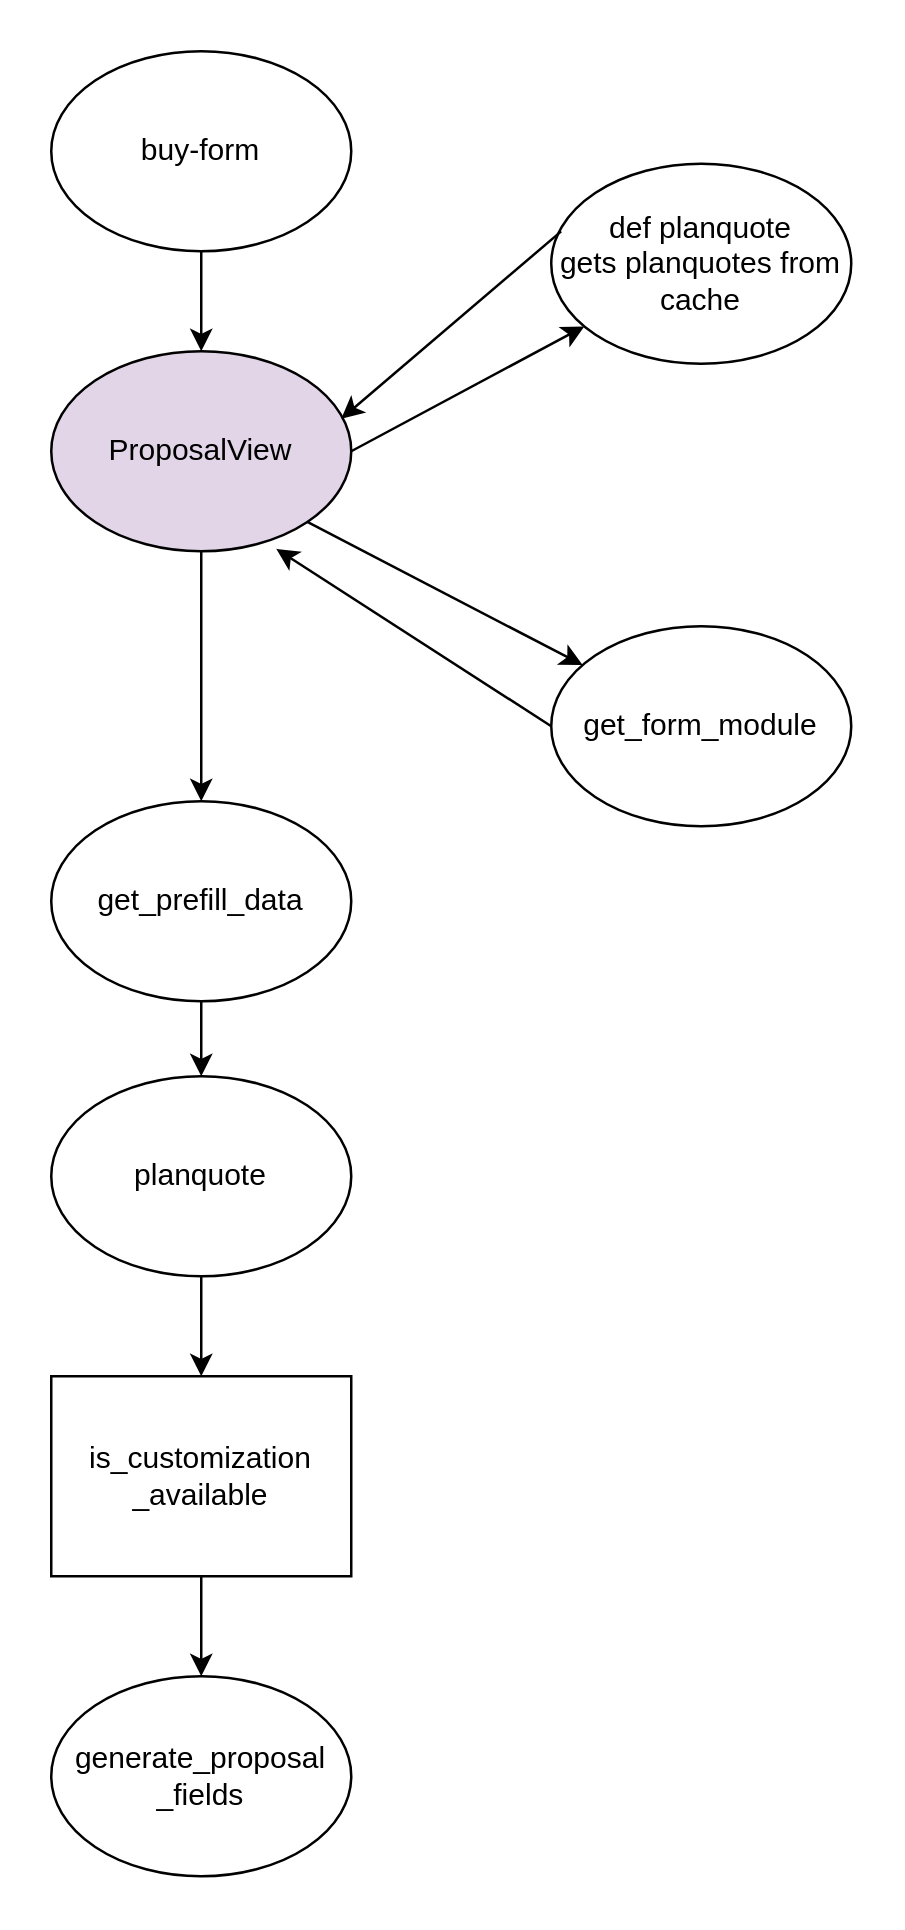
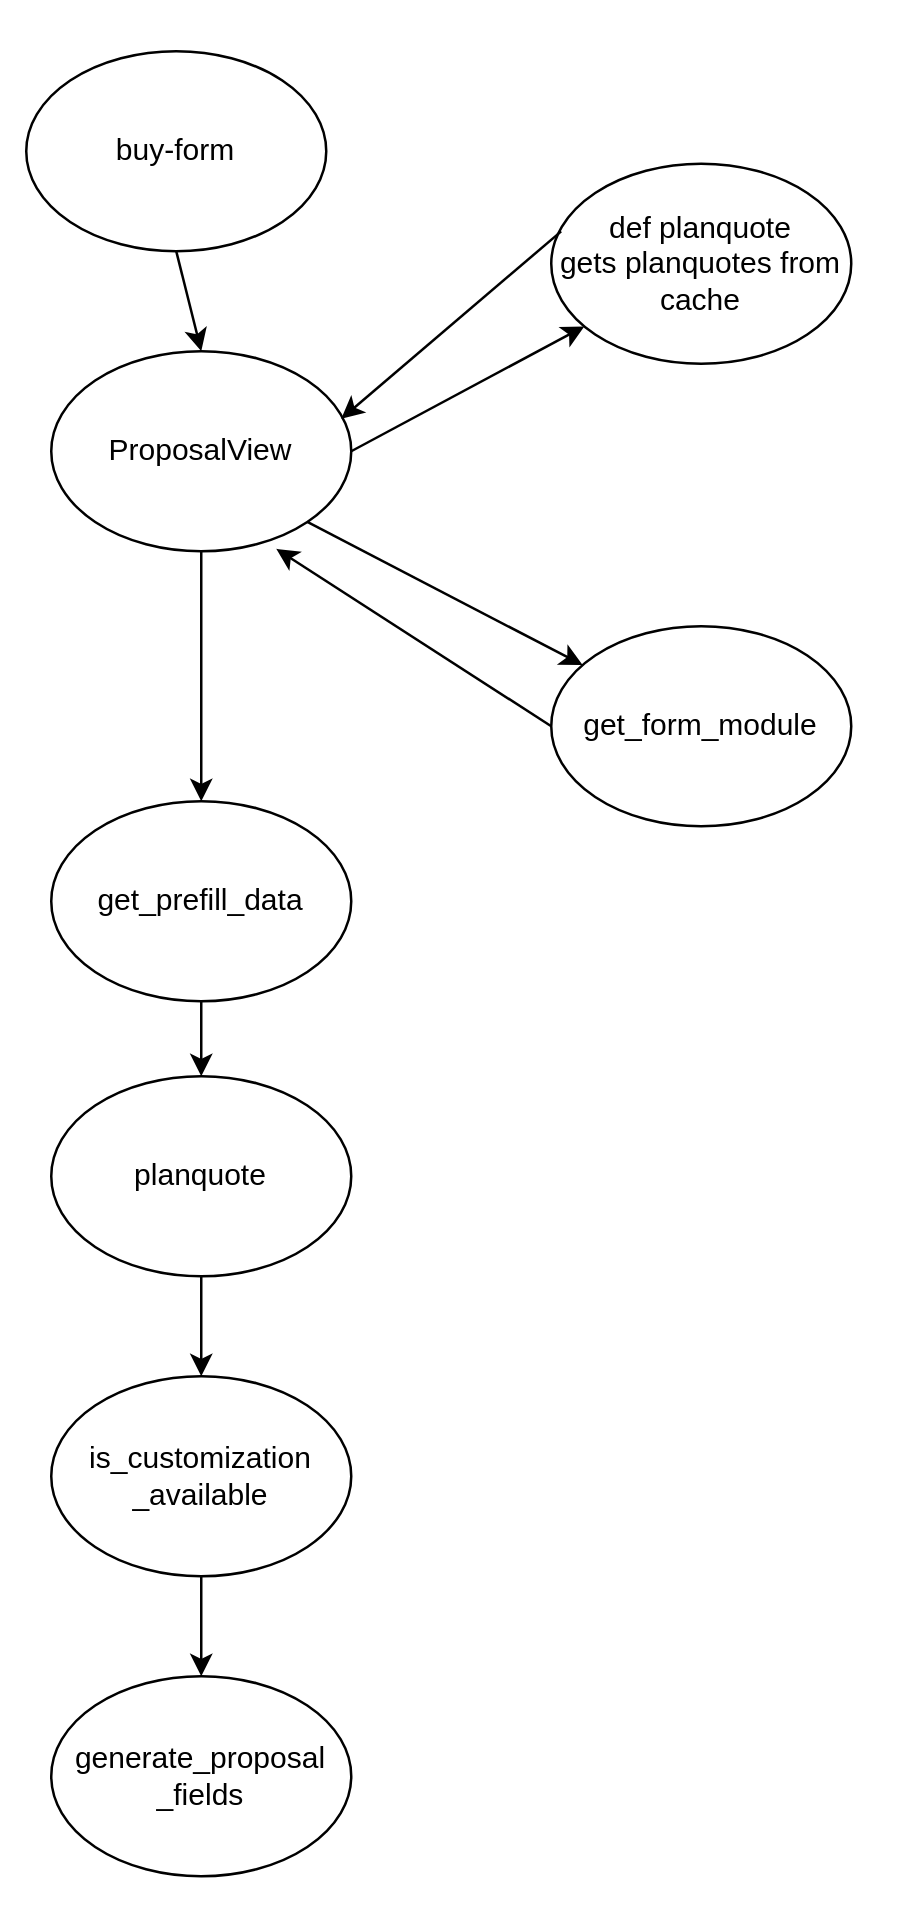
(201, 151) -> (176, 151)
(201, 451) -> (201, 451)
(201, 1476) -> (201, 1476)
